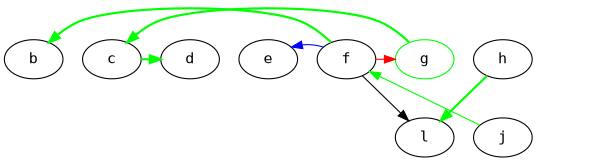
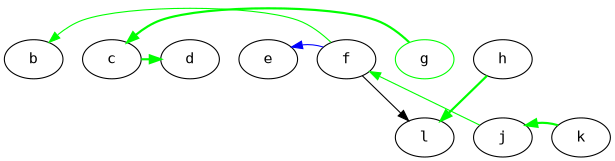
(174, 9) -> (174, 9)
(380, 59) -> none
none -> (581, 137)
